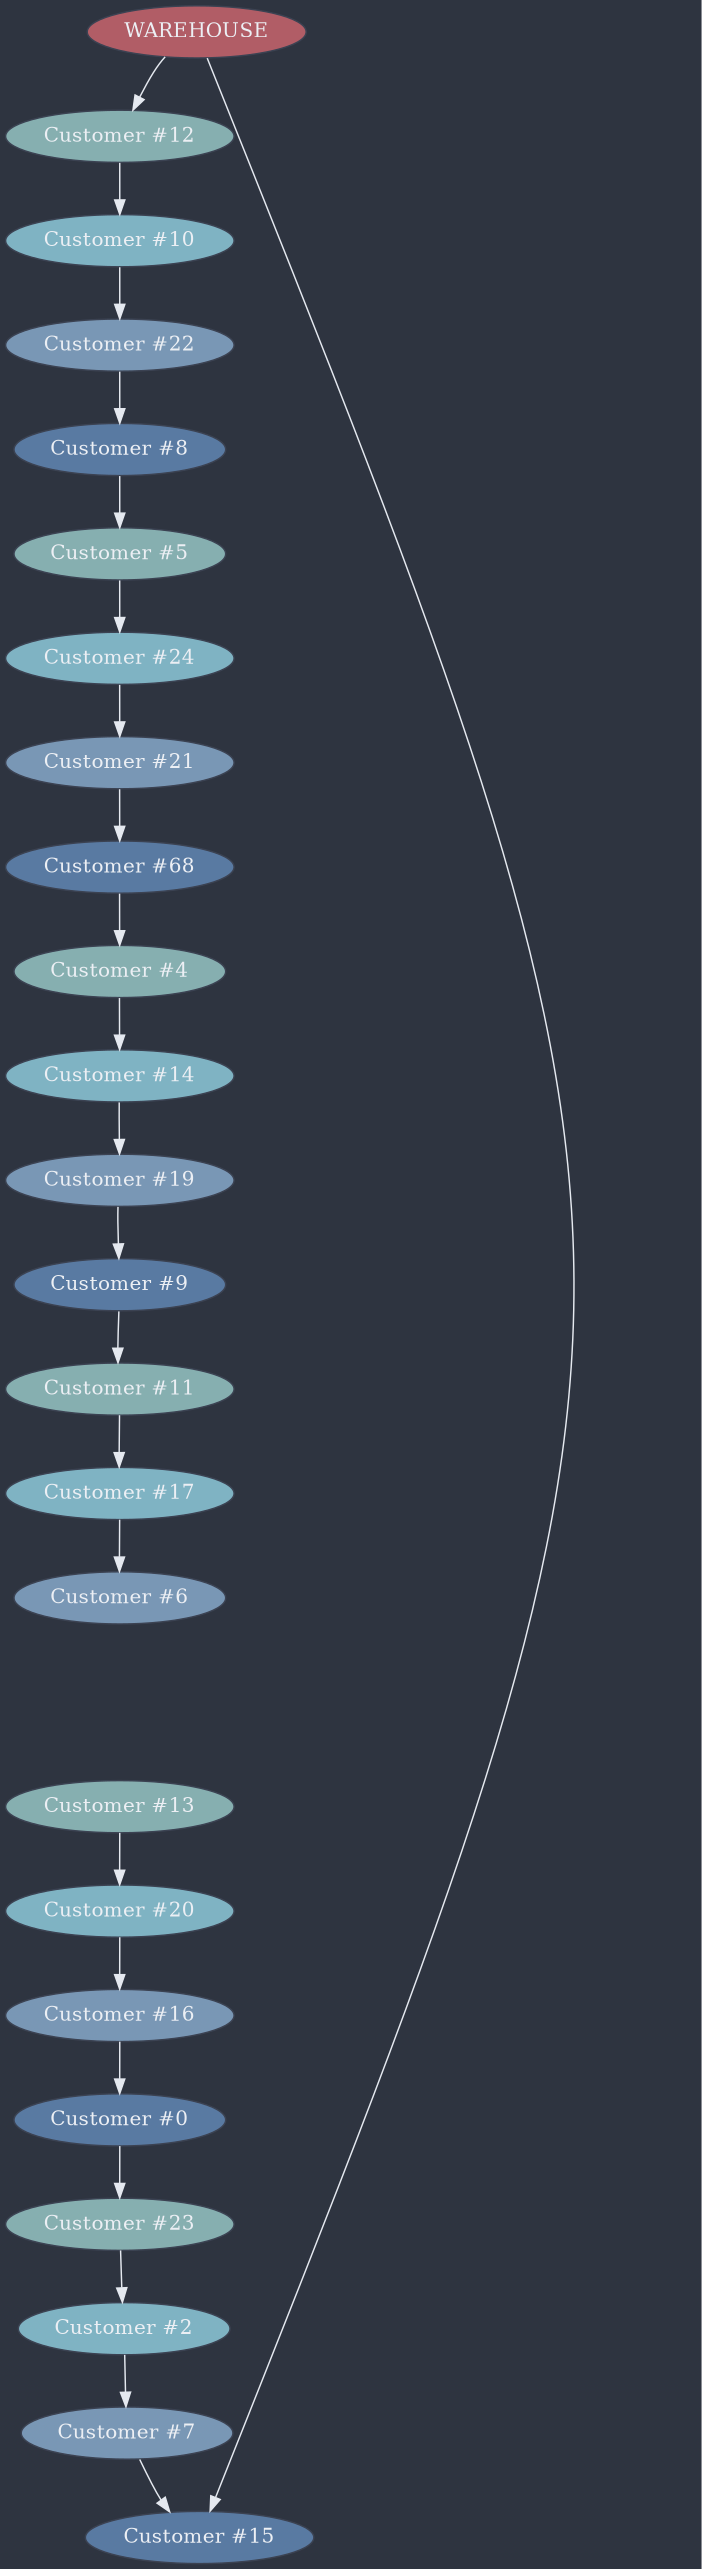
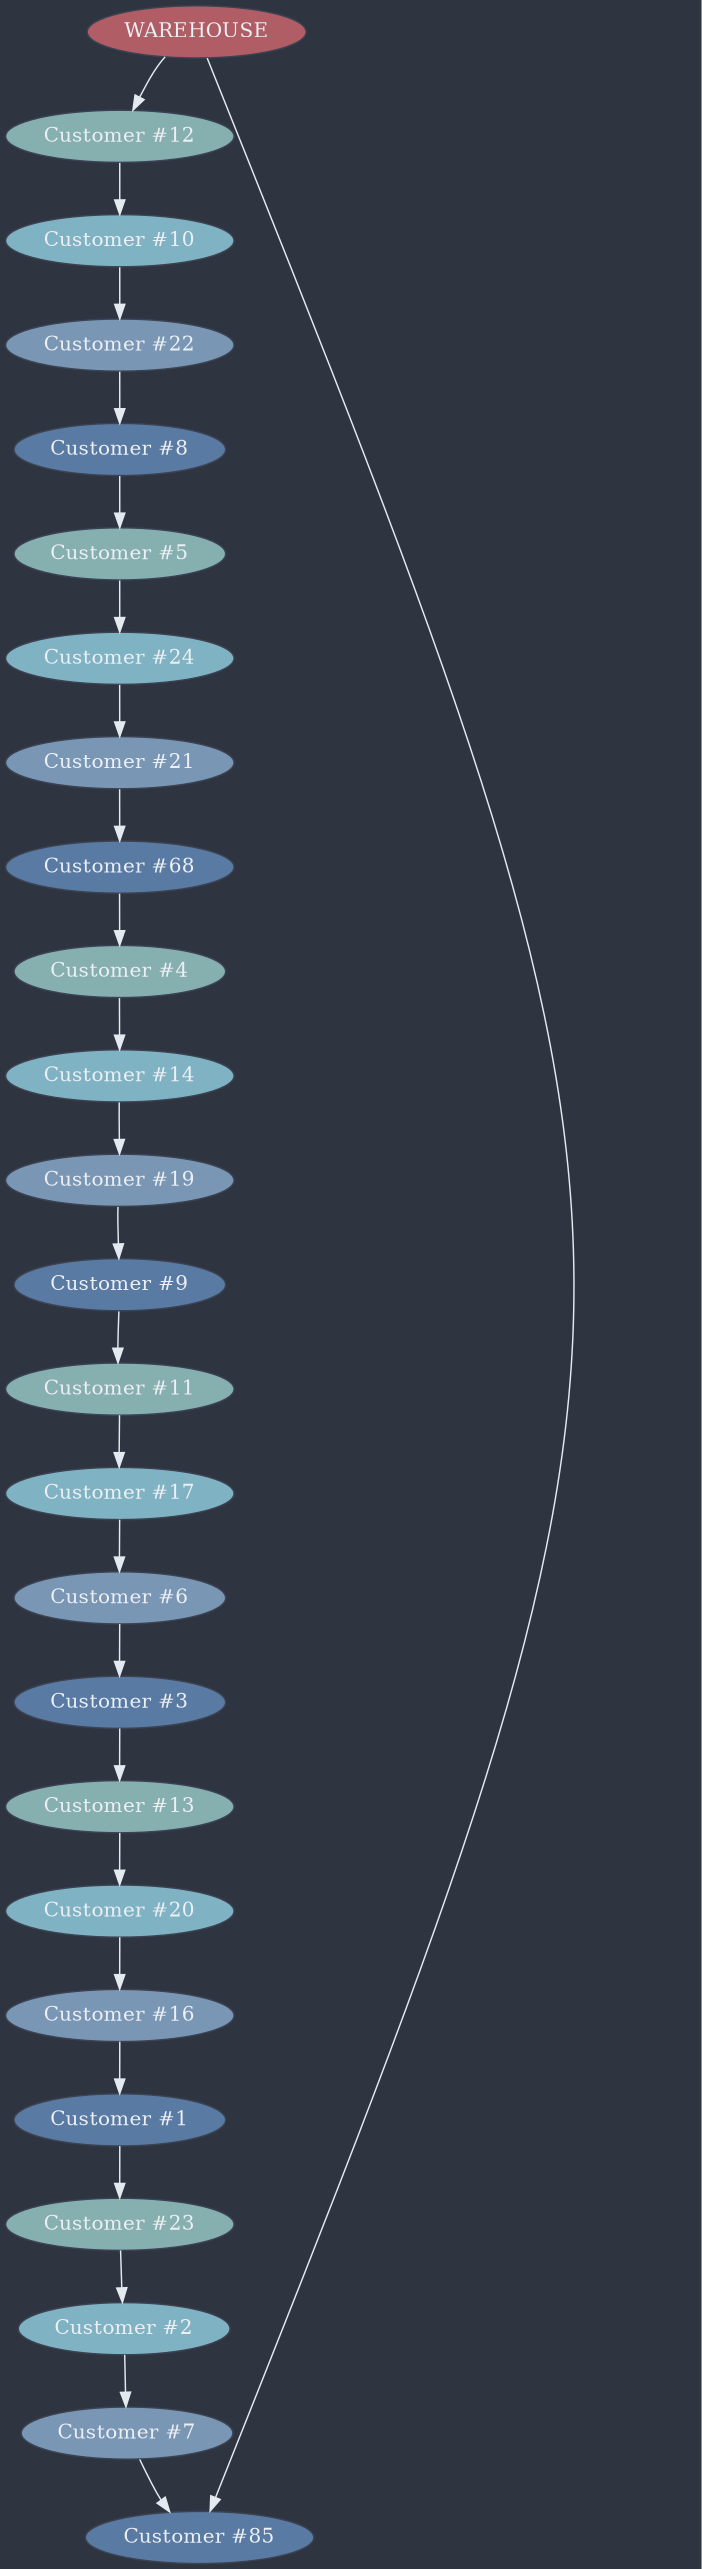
none -> (120, 1702)
(120, 2120) -> (120, 2120)
(200, 2538) -> (200, 2538)
